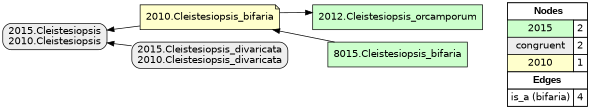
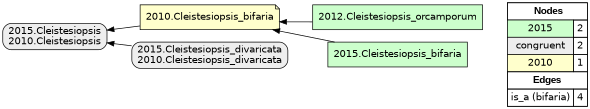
(293, 13) -> (300, 22)
(398, 55) -> (398, 55)
